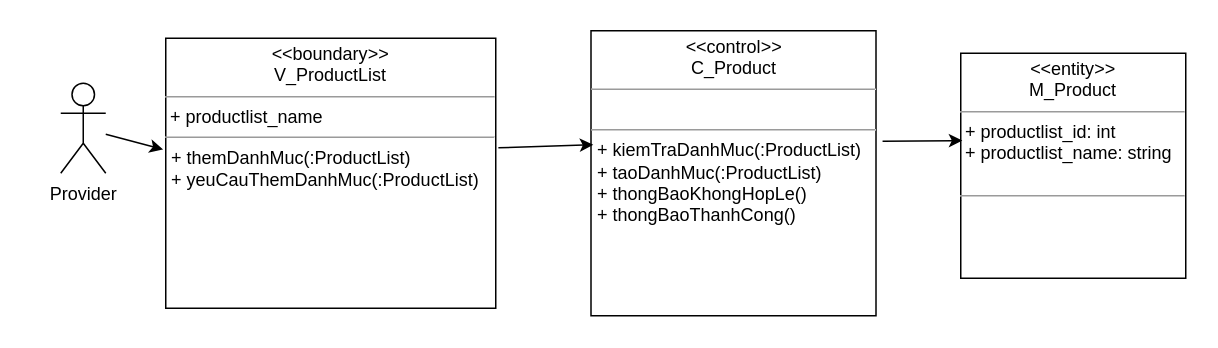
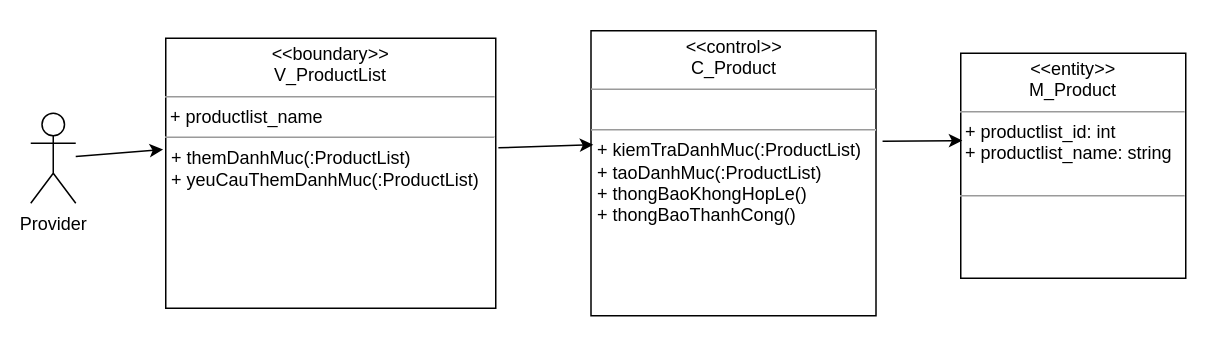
(83, 128) -> (53, 158)
